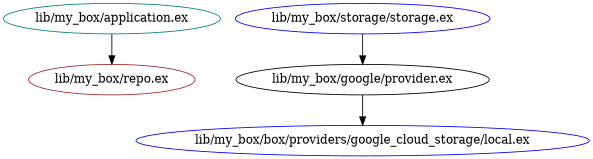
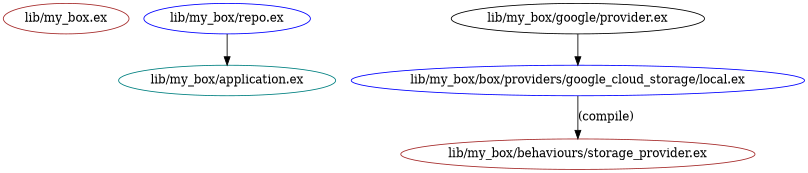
none -> (66, 19)
(363, 19) -> none
(112, 45) -> (227, 45)
(112, 80) -> (227, 19)
none -> (578, 154)
